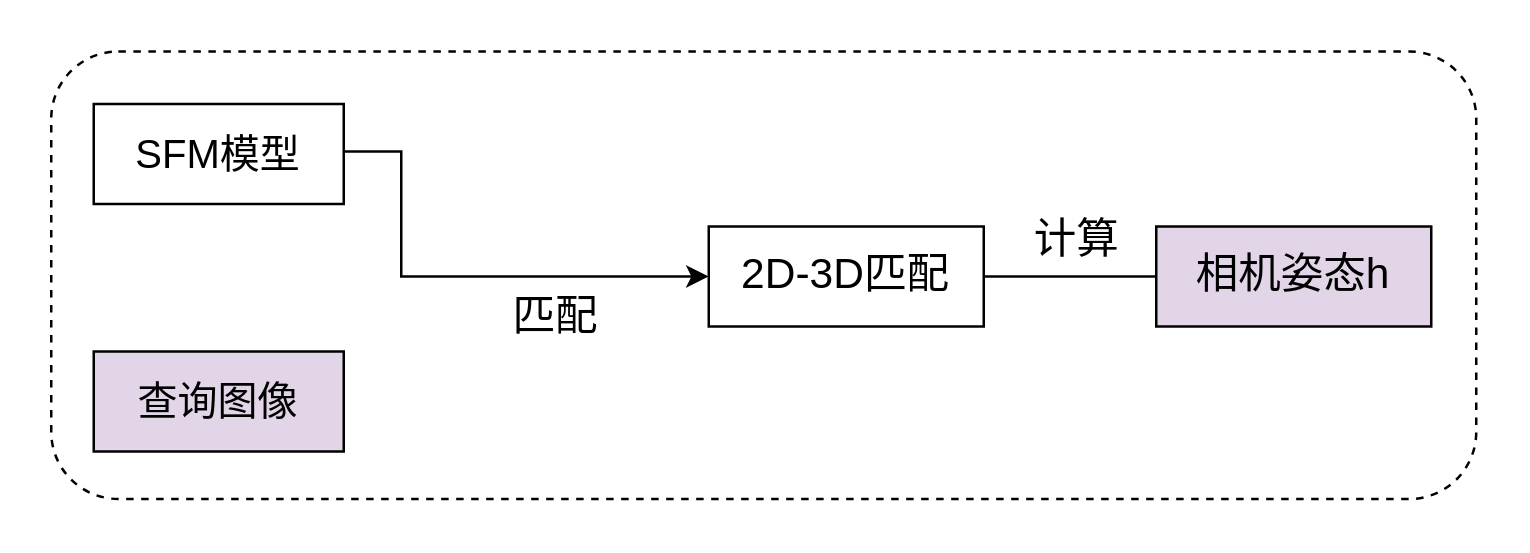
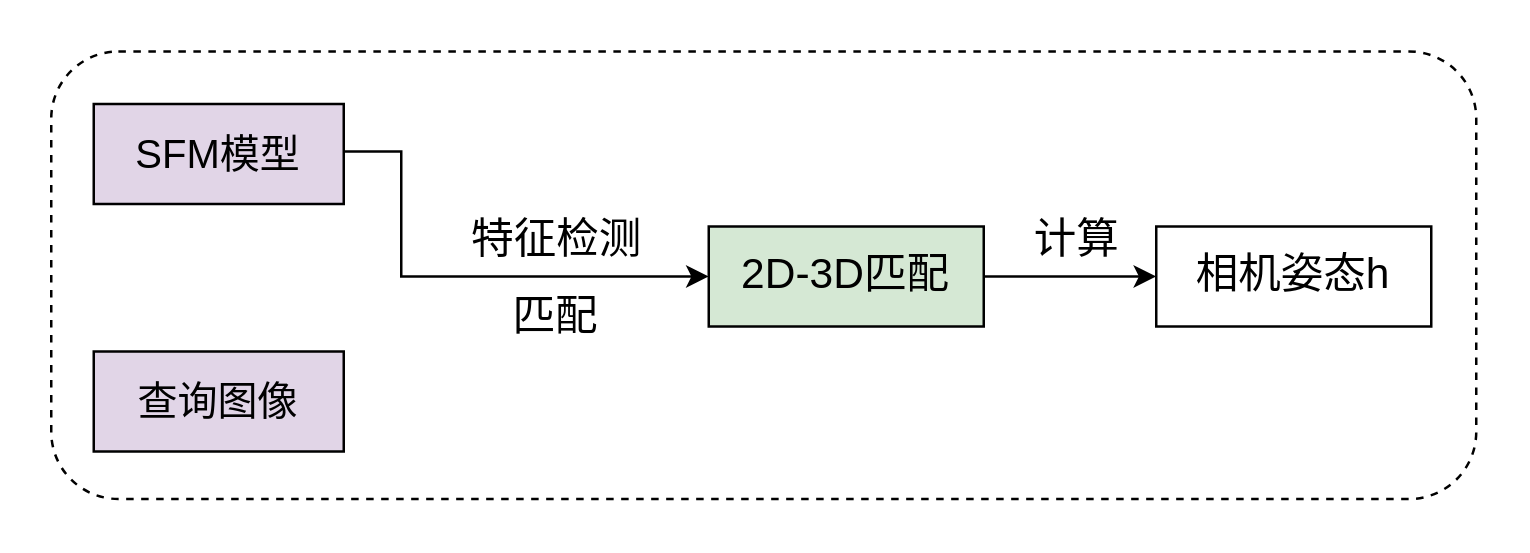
(219, 154) -> (219, 154)
none -> (556, 241)
(846, 276) -> (846, 276)
(1144, 276) -> (1138, 276)
(1294, 276) -> (1294, 276)
